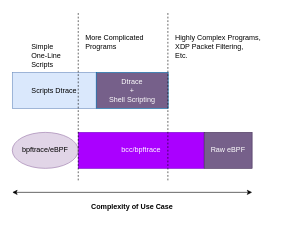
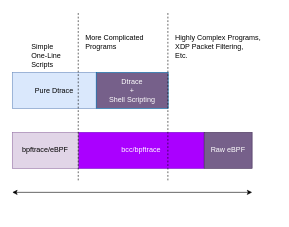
(54, 90) -> (54, 90)
(45, 150) -> (45, 150)
(132, 206) -> none
